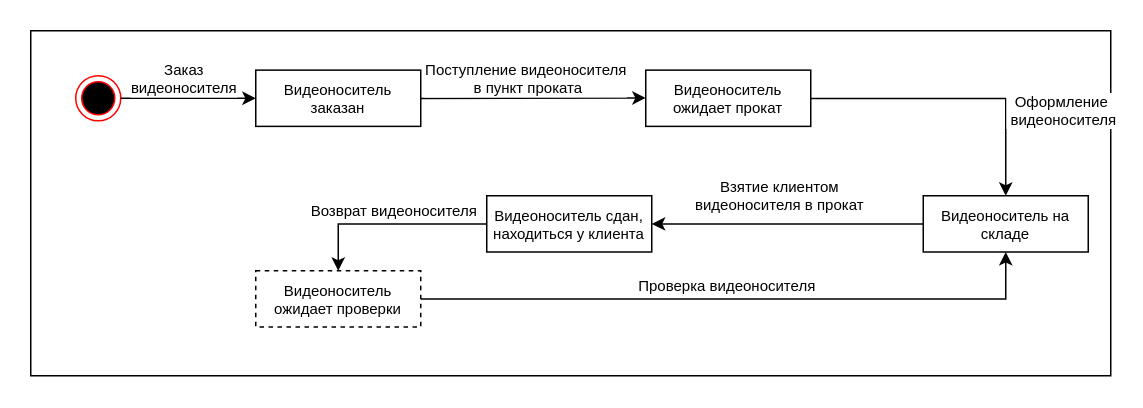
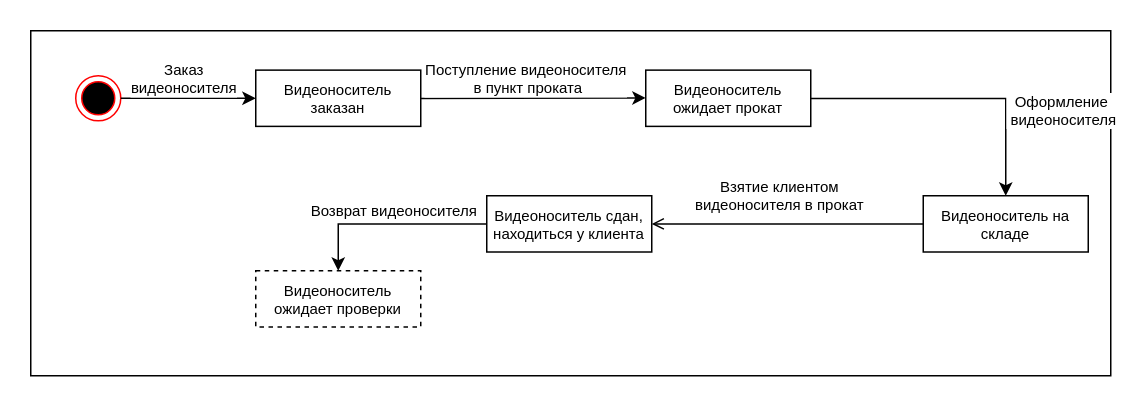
(663, 224) -> (660, 224)
(732, 299) -> none
